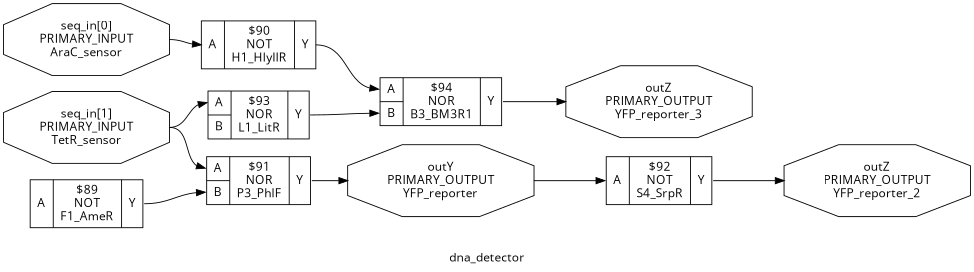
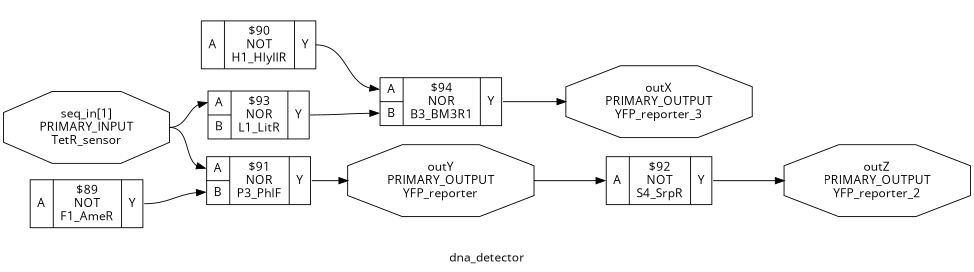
(87, 40) -> none
(659, 102) -> (659, 102)
